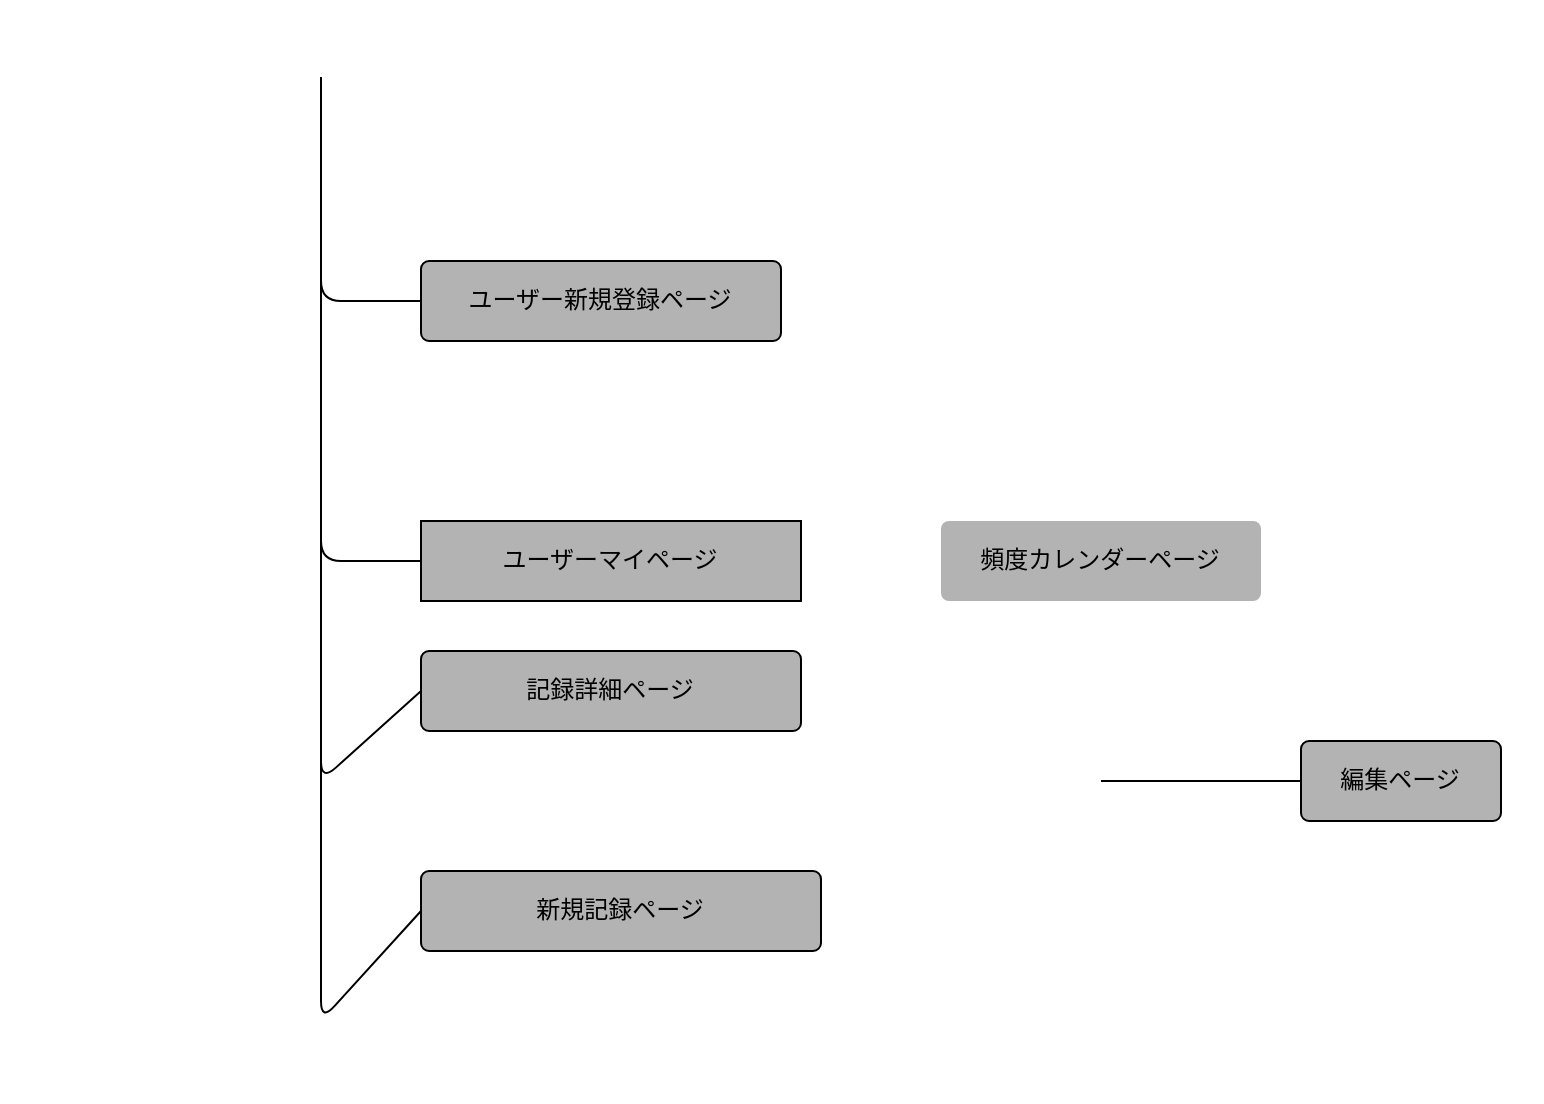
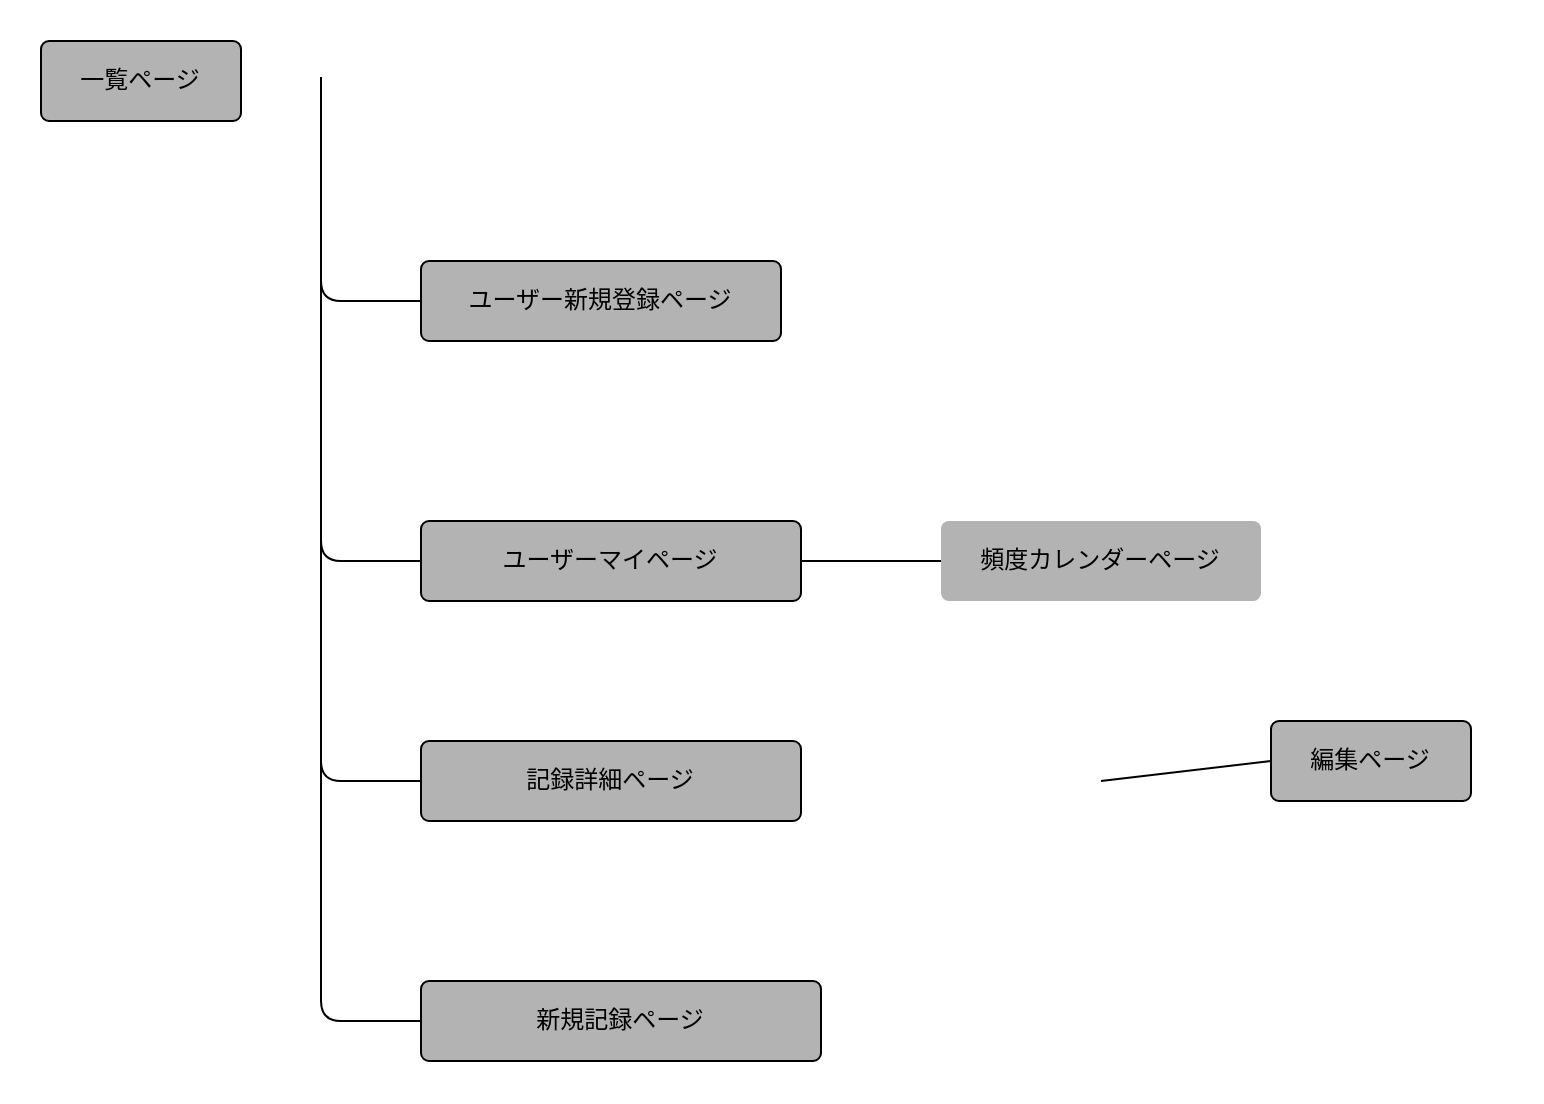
none -> (141, 81)
(611, 561) -> (611, 561)
none -> (871, 561)
(611, 691) -> (611, 781)
(1401, 781) -> (1371, 761)
(621, 911) -> (621, 1021)
